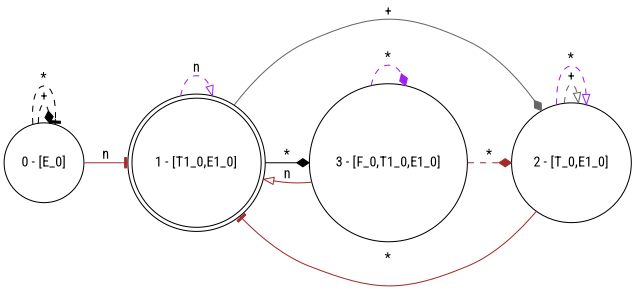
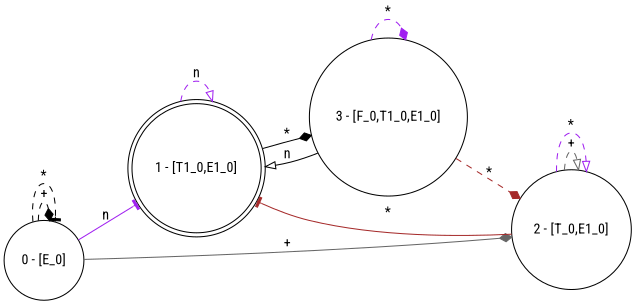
(384, 20) -> (292, 252)
(103, 163) -> (106, 223)
(293, 183) -> (297, 160)
